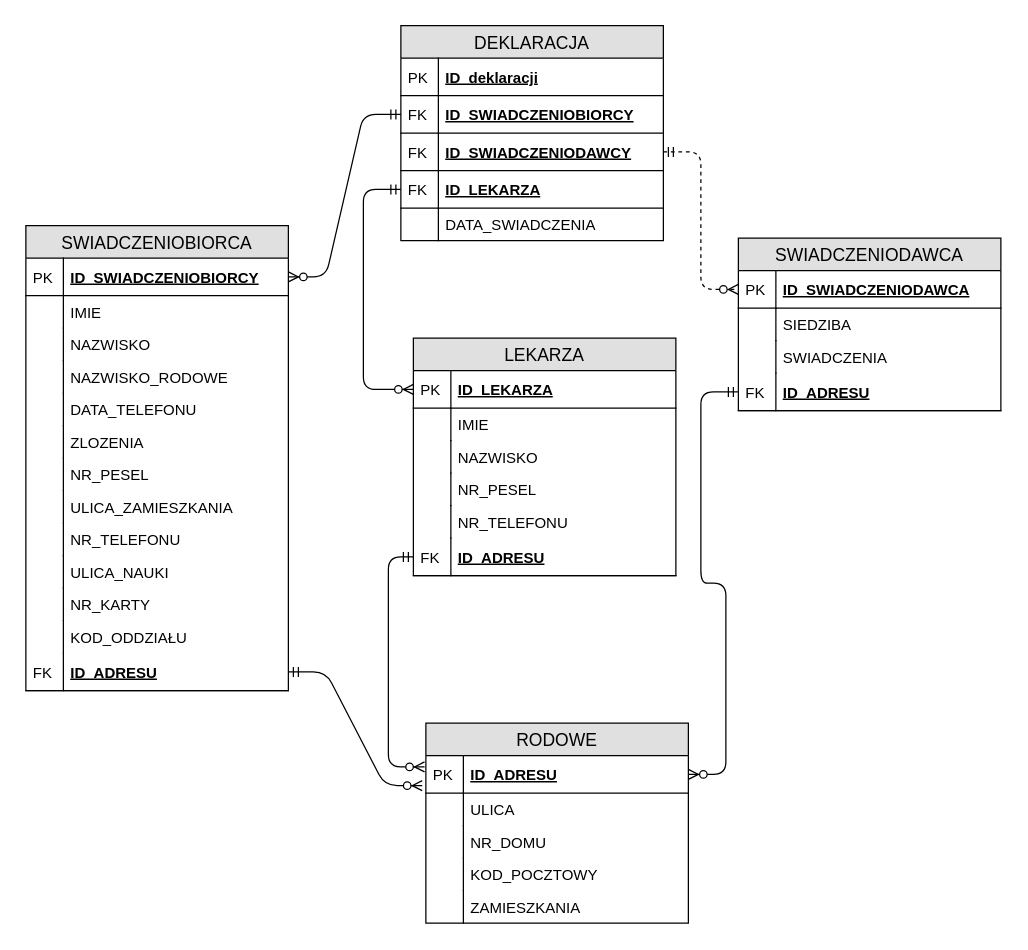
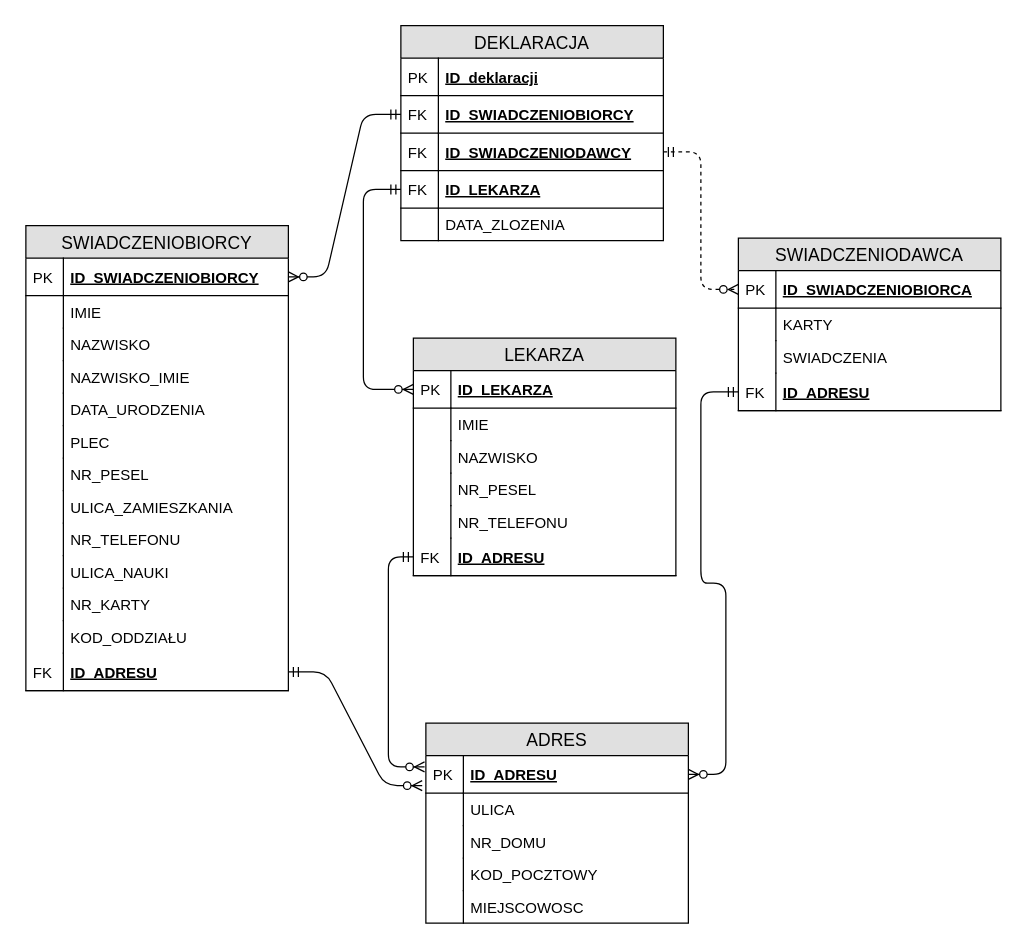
(512, 225) -> (500, 225)
(156, 243) -> (156, 243)
(862, 290) -> (867, 290)
(816, 325) -> (804, 325)
(133, 378) -> (125, 378)
(125, 410) -> (129, 410)
(104, 443) -> (87, 443)
(556, 740) -> (556, 740)
(520, 908) -> (516, 908)
